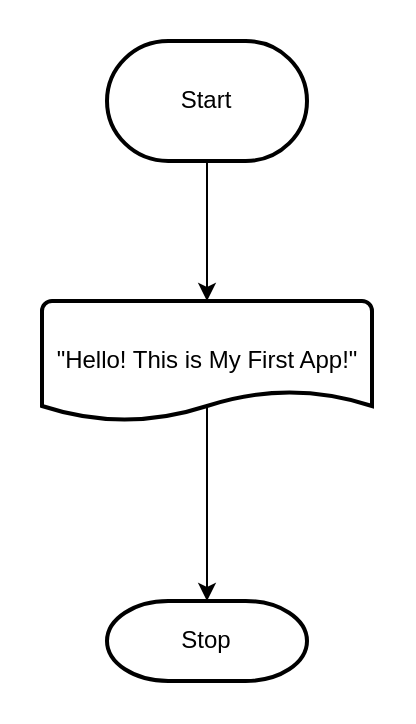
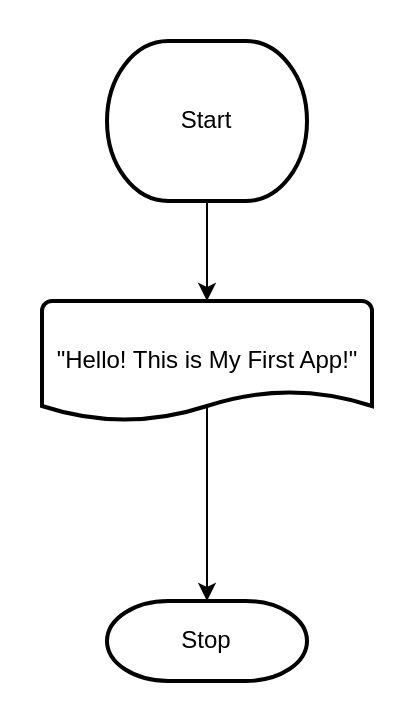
(207, 101) -> (207, 121)
